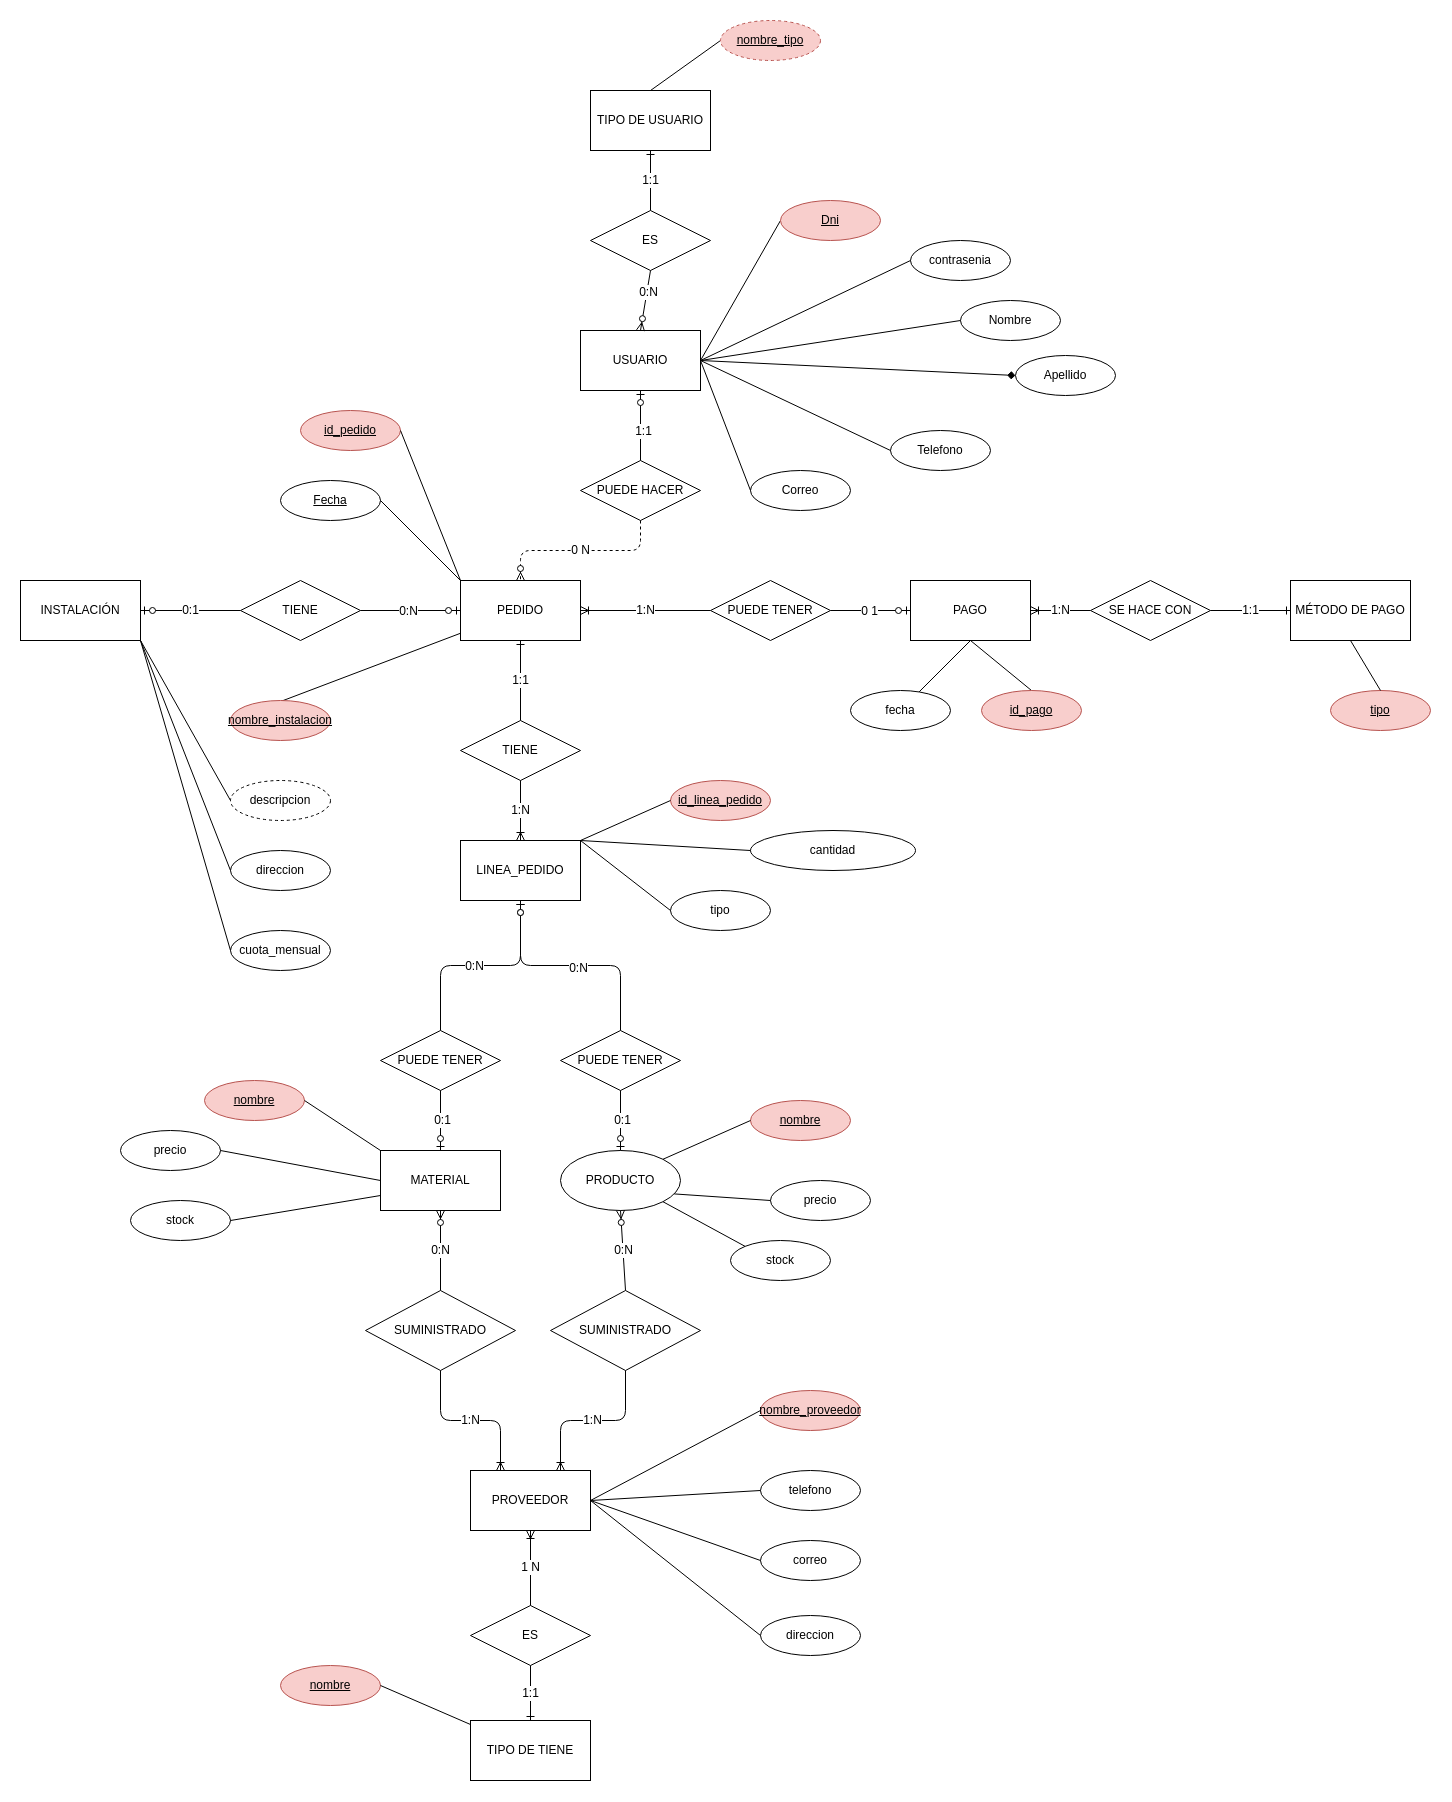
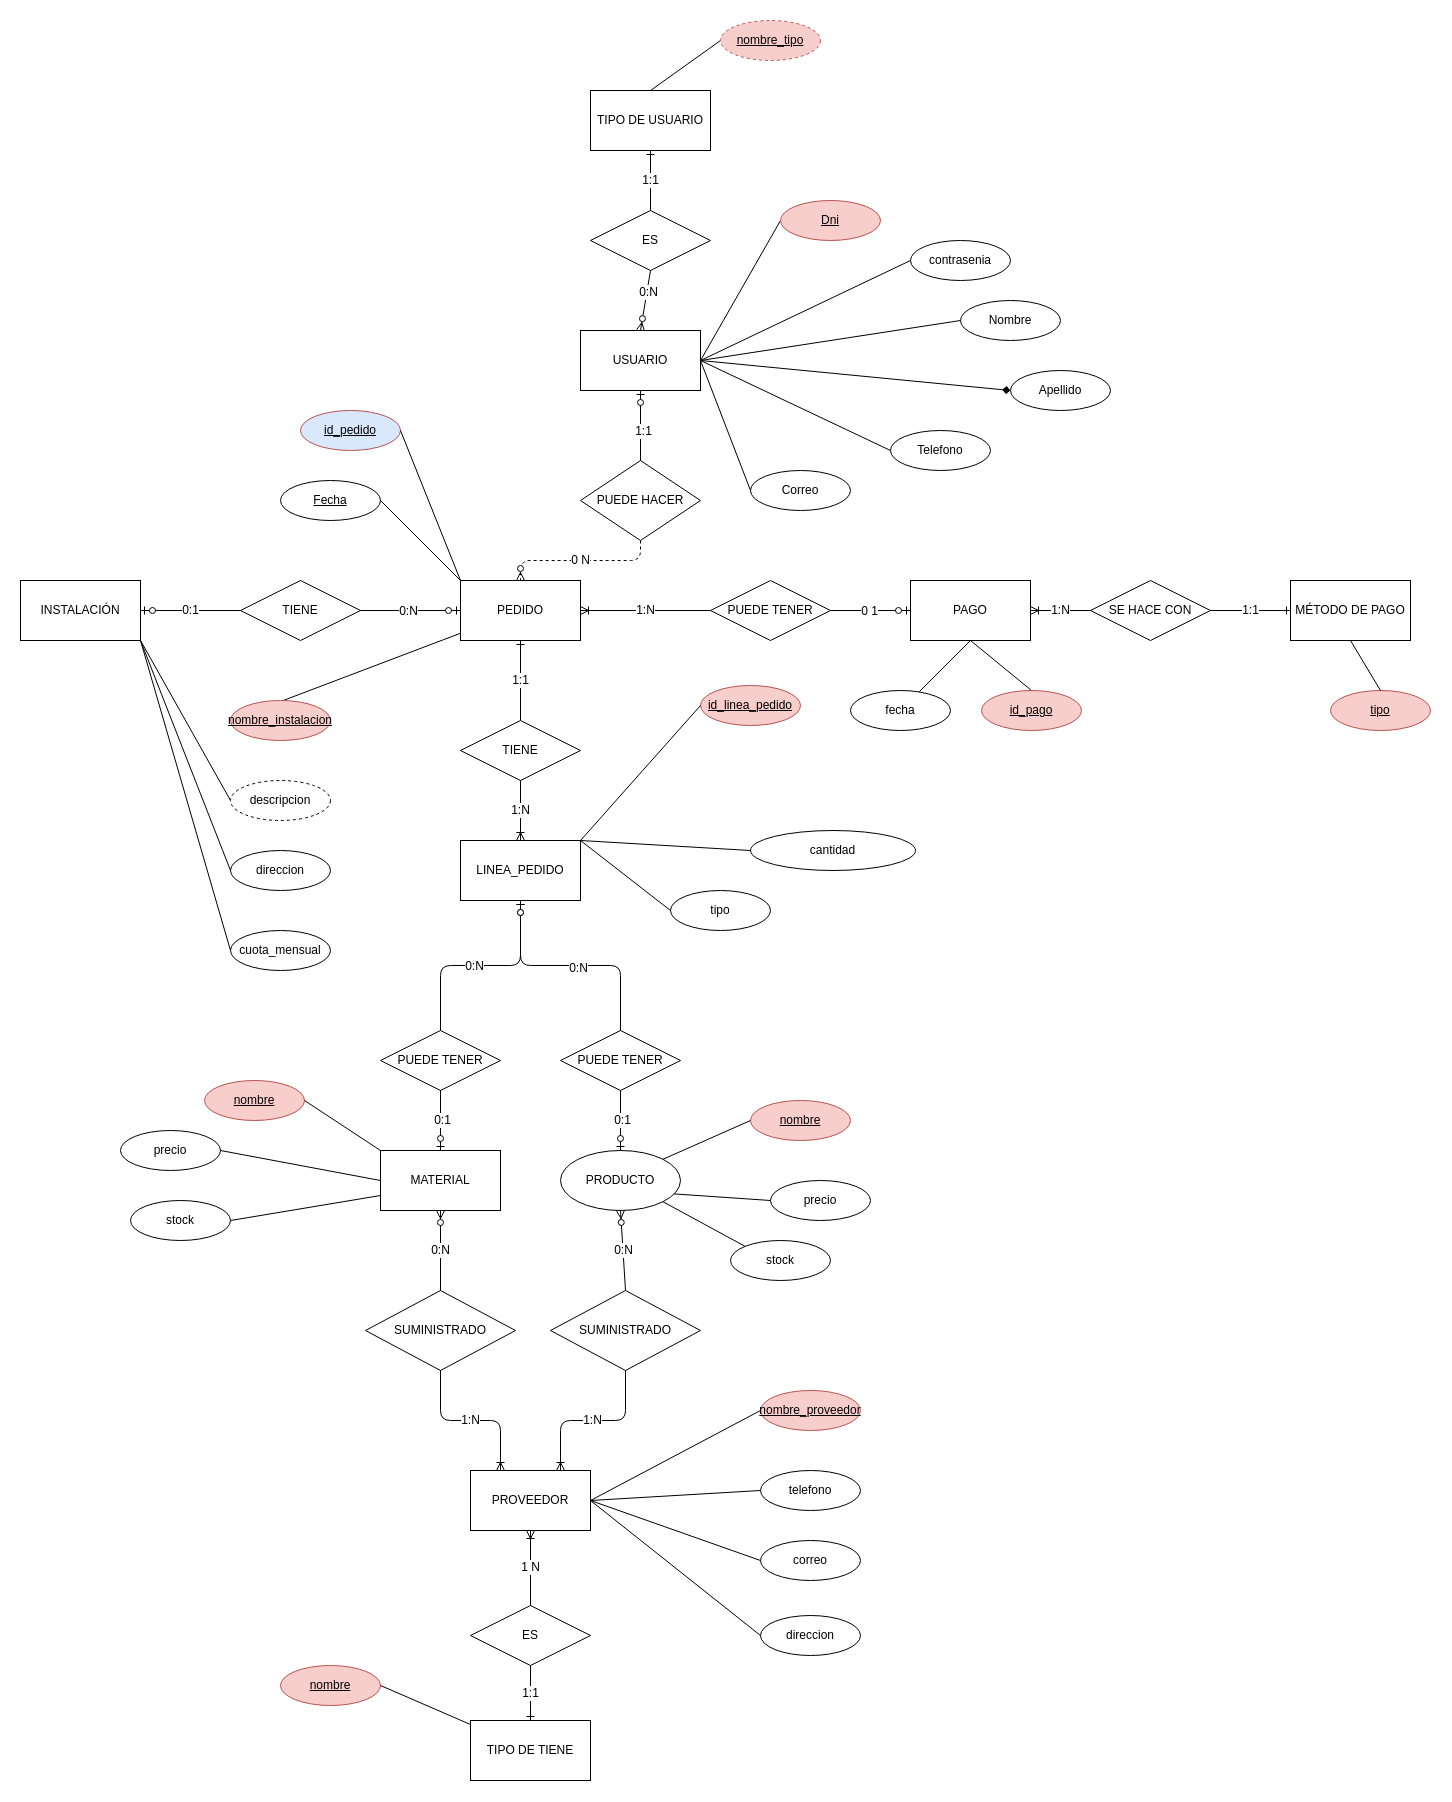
(1066, 376) -> (1061, 391)
(351, 431) -> (351, 431)
(641, 491) -> (641, 501)
(721, 801) -> (751, 706)
